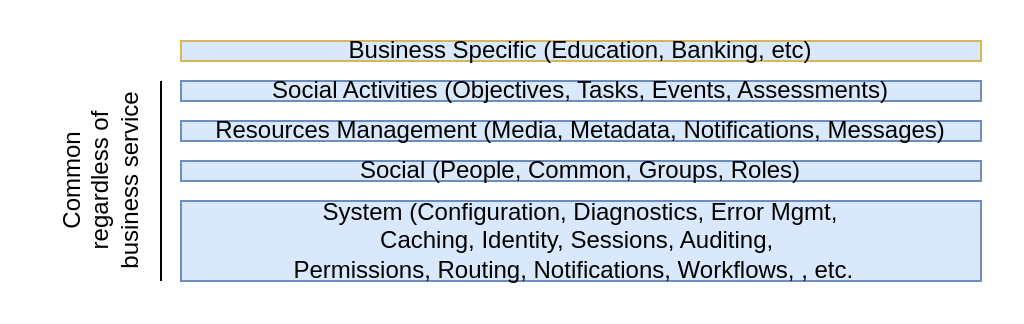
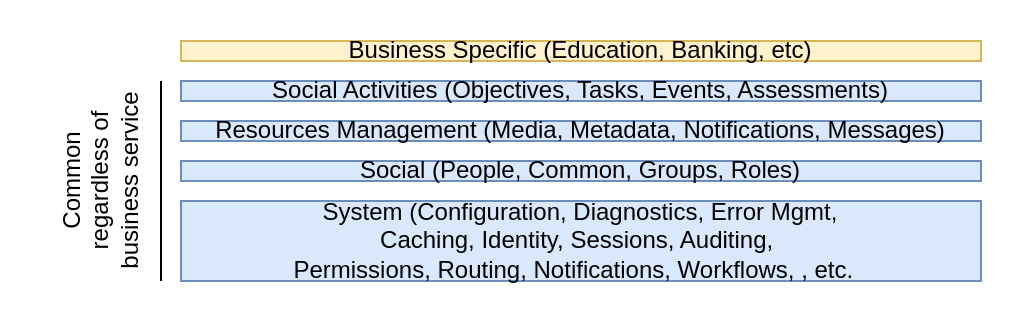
(581, 51) -> (581, 51)
